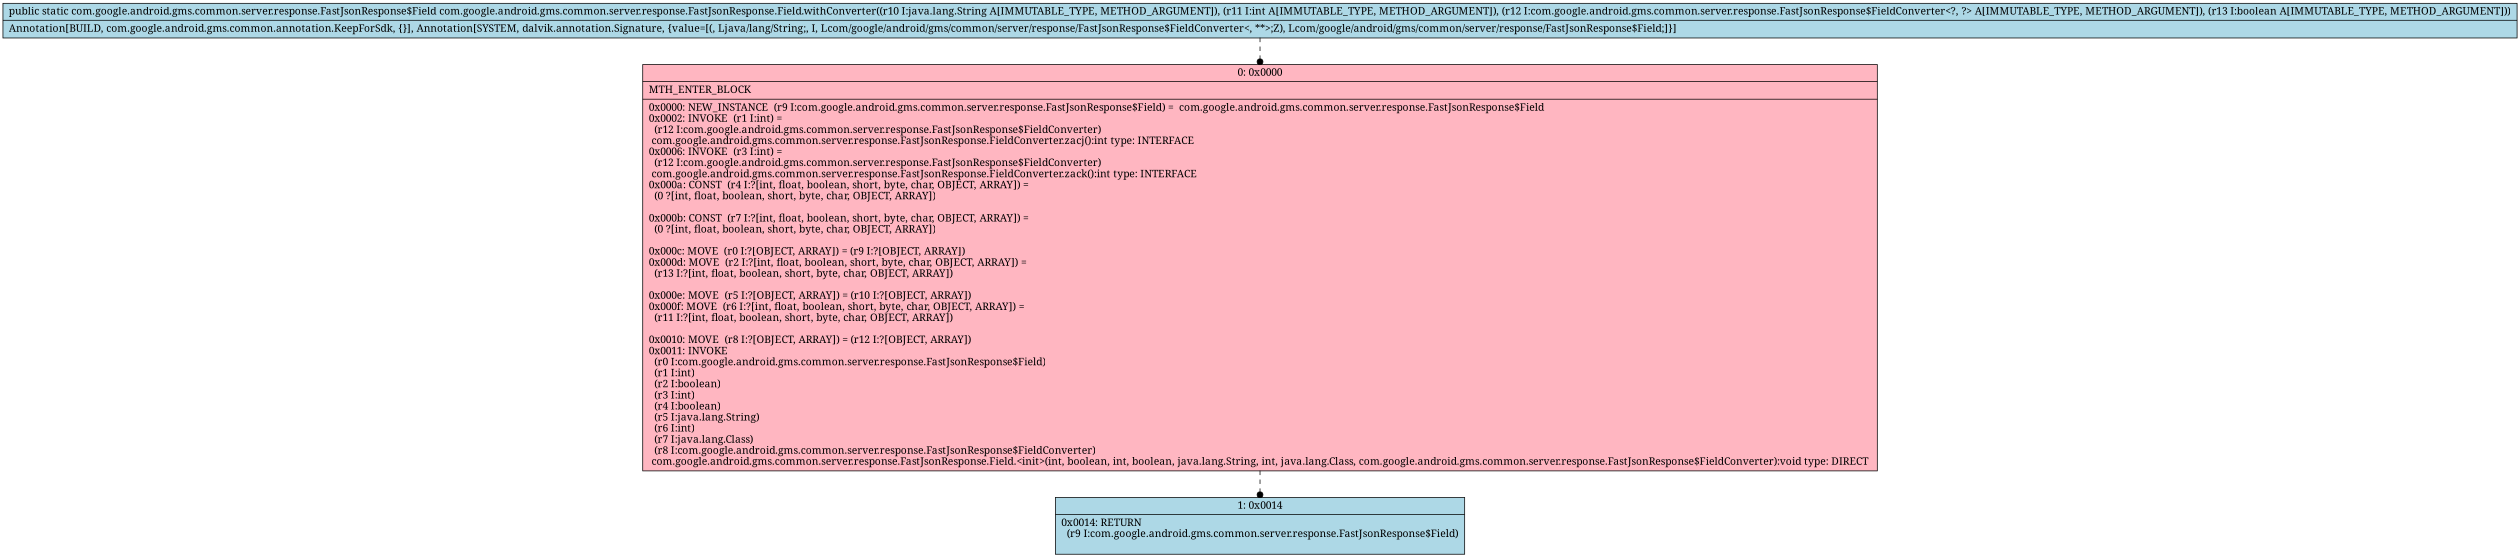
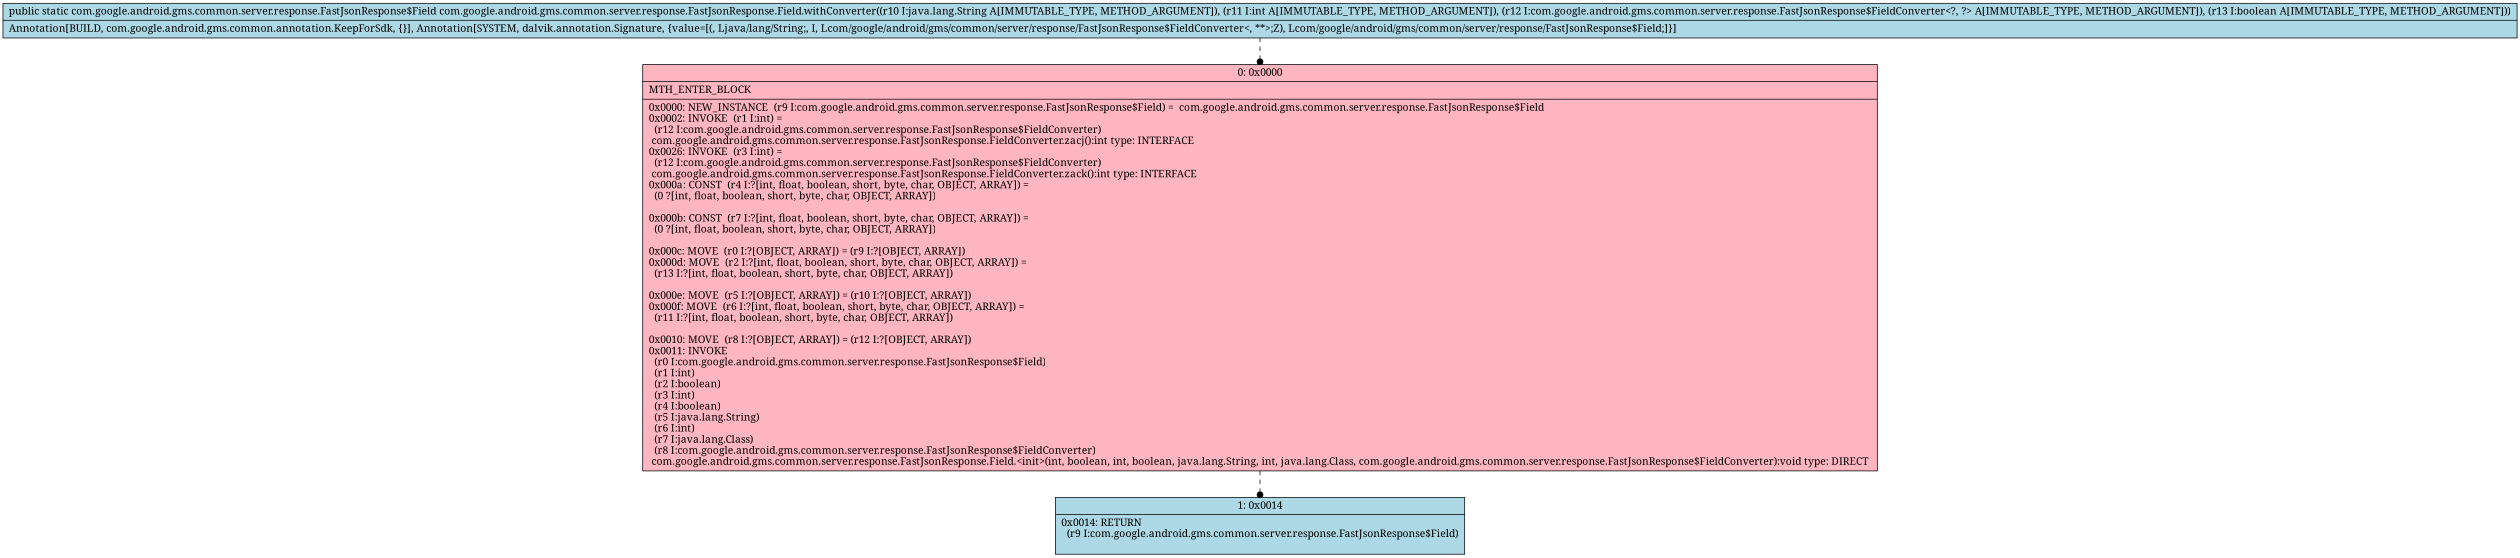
(717, 152) -> (717, 152)
